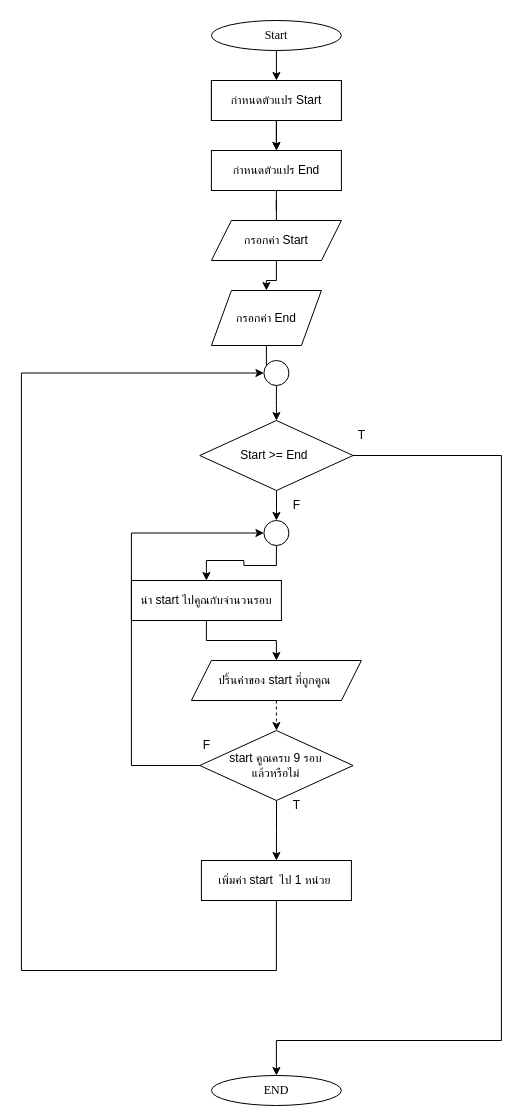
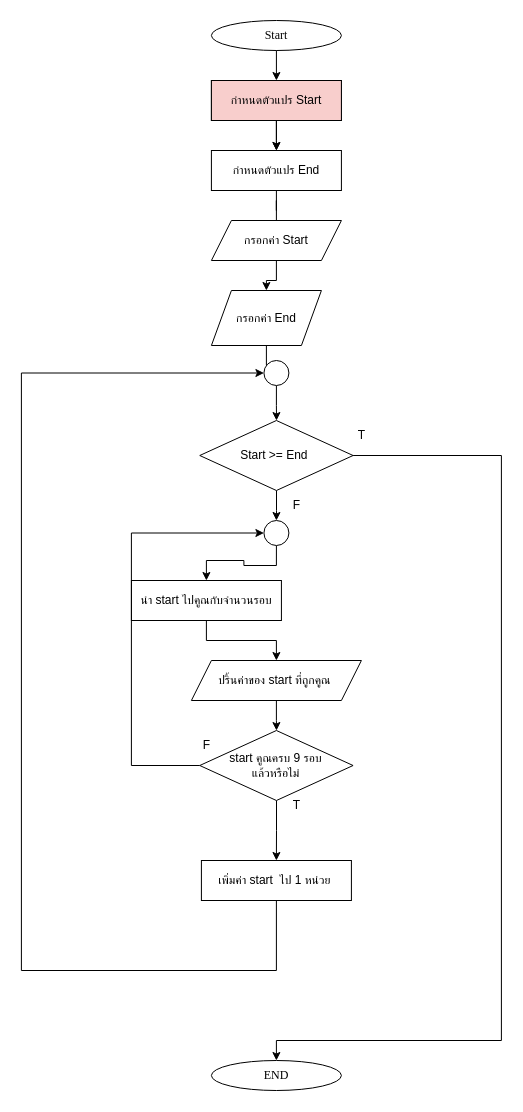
(276, 101) -> (276, 101)
(276, 713) -> (276, 713)
(276, 1091) -> (276, 1076)
